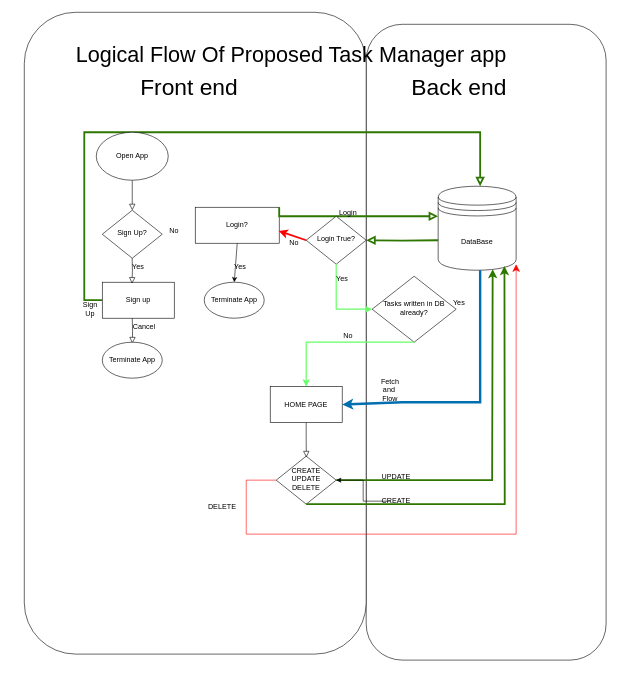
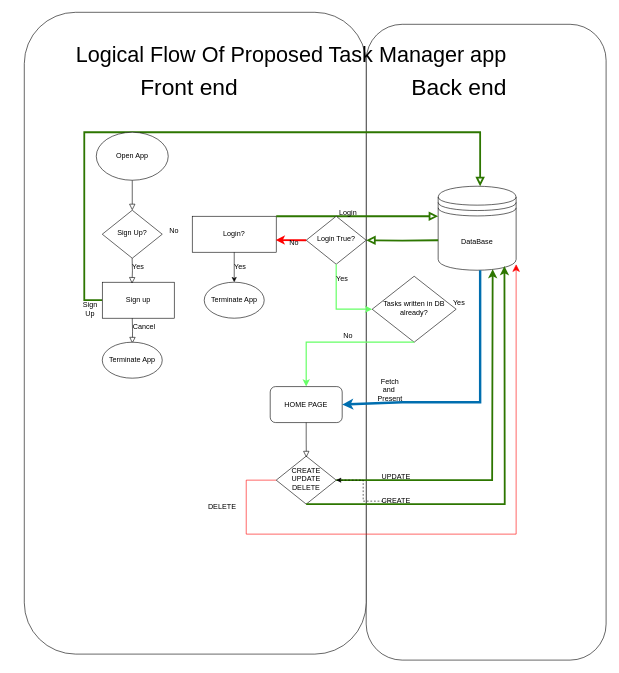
(237, 225) -> (234, 234)
(390, 390) -> (390, 390)
(306, 405) -> (306, 405)
(365, 501) -> (365, 501)
